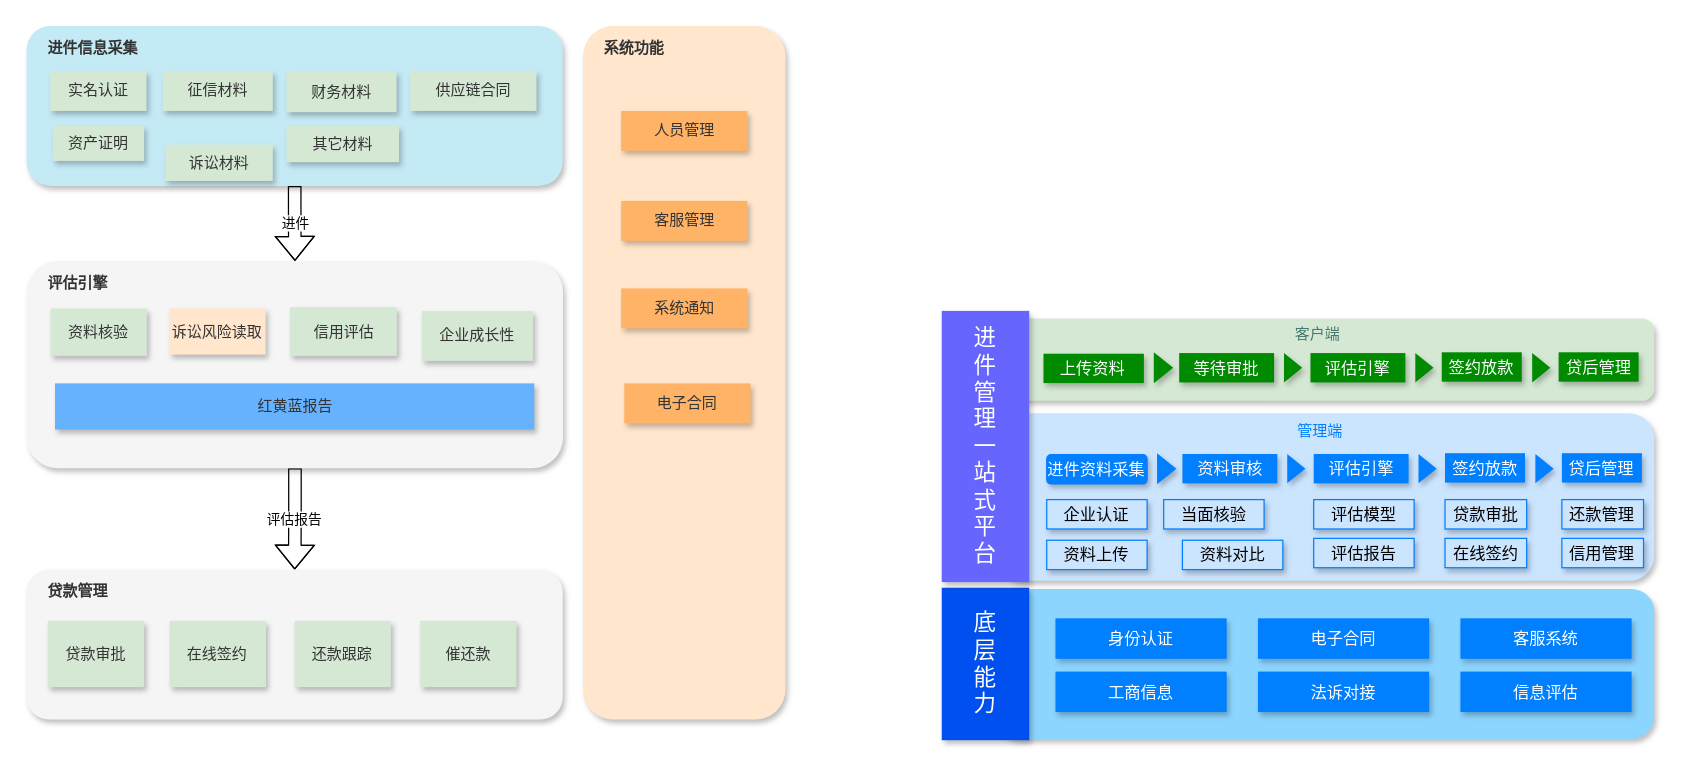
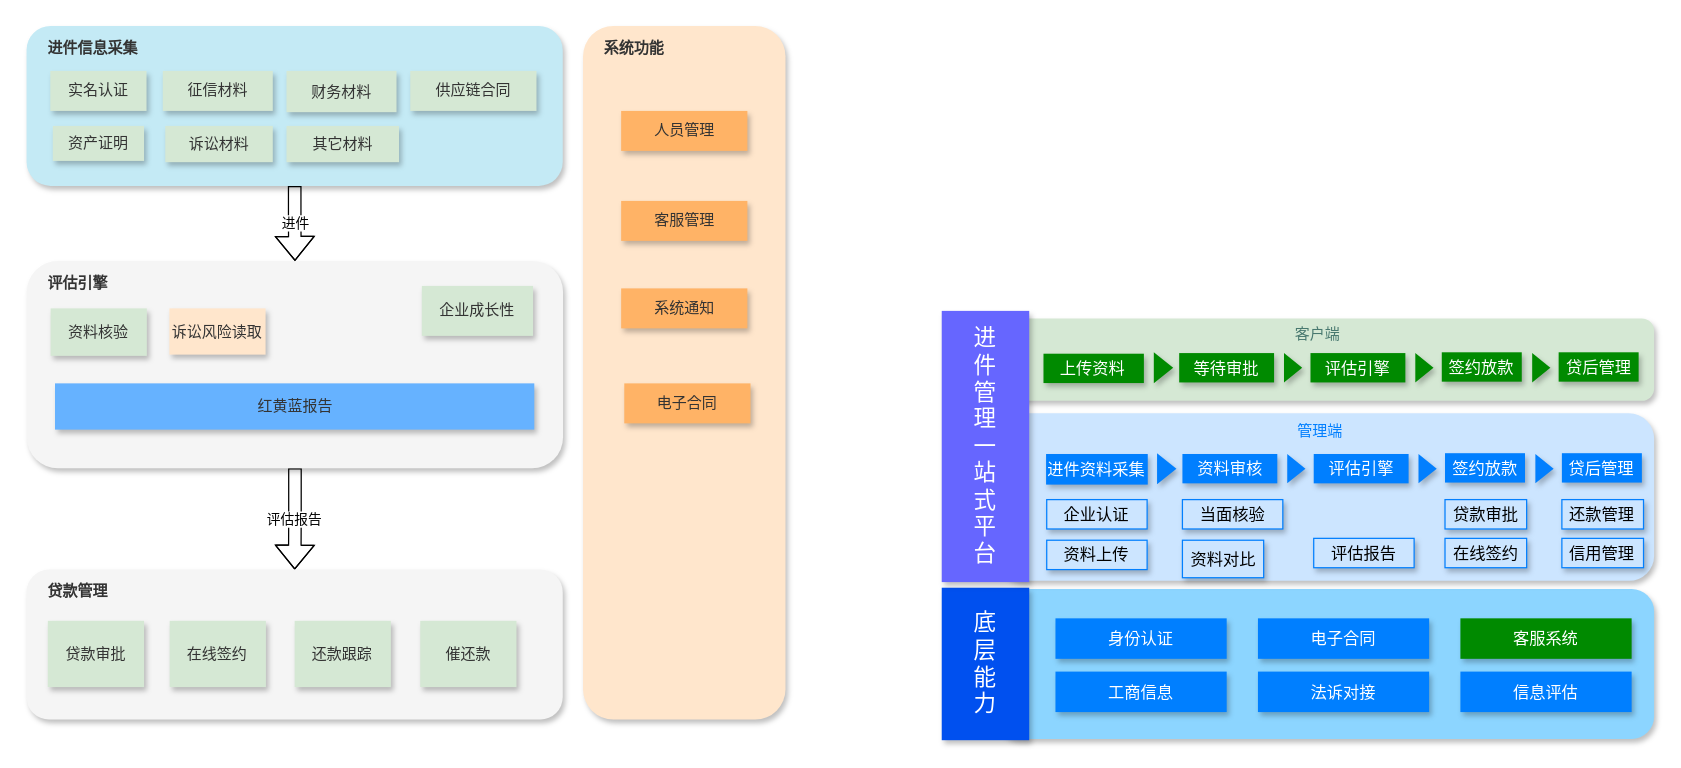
(219, 163) -> (219, 144)
(343, 331) -> none
(478, 336) -> (478, 311)
(1097, 469) -> (1097, 469)
(1214, 514) -> (1233, 514)
(1364, 514) -> none
(1233, 555) -> (1223, 559)
(1546, 638) -> (1546, 638)
